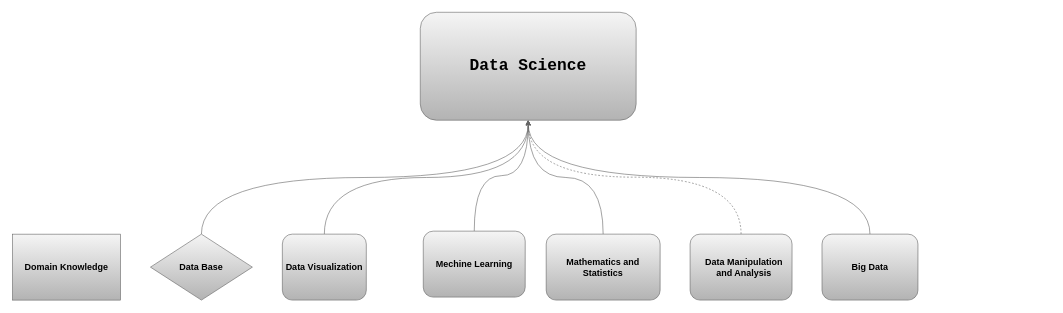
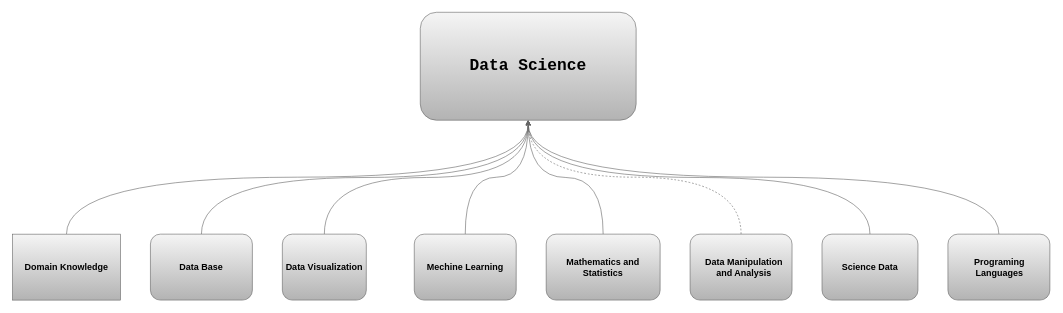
none -> (190, 182)
none -> (875, 182)
(474, 264) -> (465, 267)
(201, 267) -> (201, 267)
(870, 267) -> (870, 267)
none -> (999, 267)
